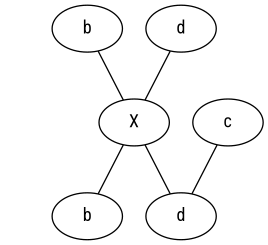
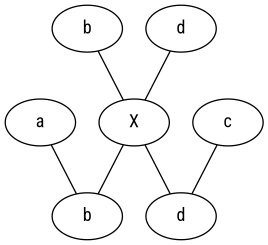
none -> (40, 122)
